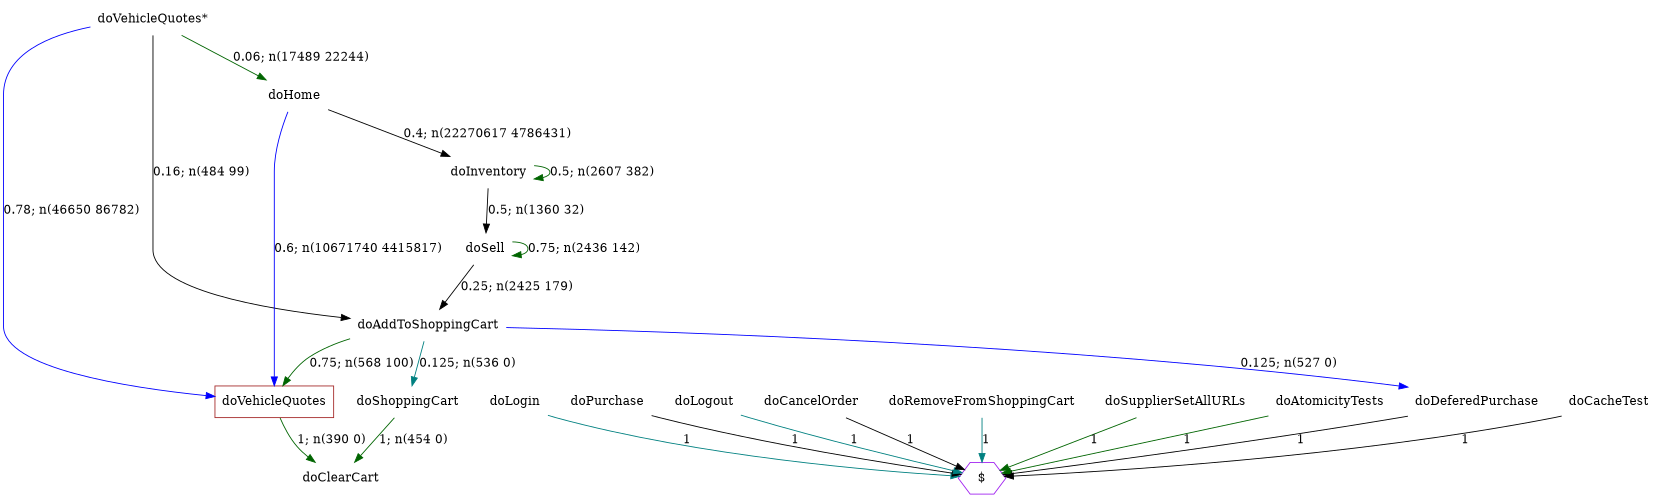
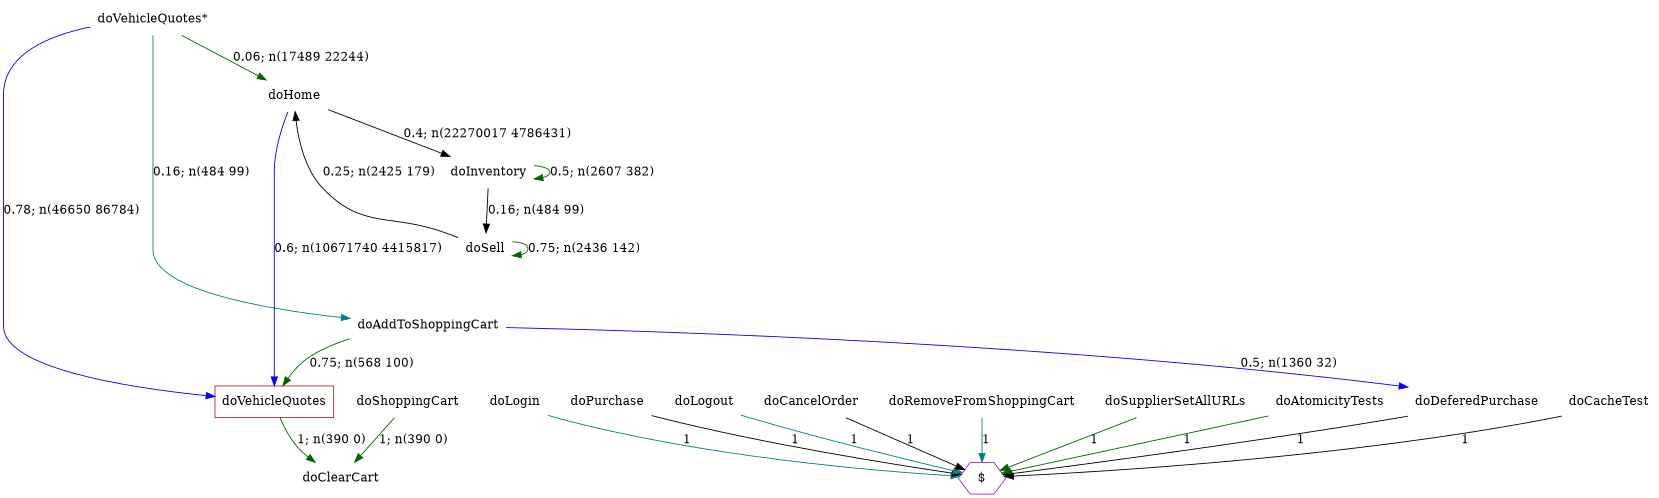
(487, 134) -> (487, 134)
(72, 211) -> (72, 211)
(536, 211) -> (536, 211)
(153, 247) -> (153, 247)
(459, 283) -> (352, 210)
(419, 359) -> none
(1289, 364) -> (1289, 364)
(414, 440) -> (414, 440)
